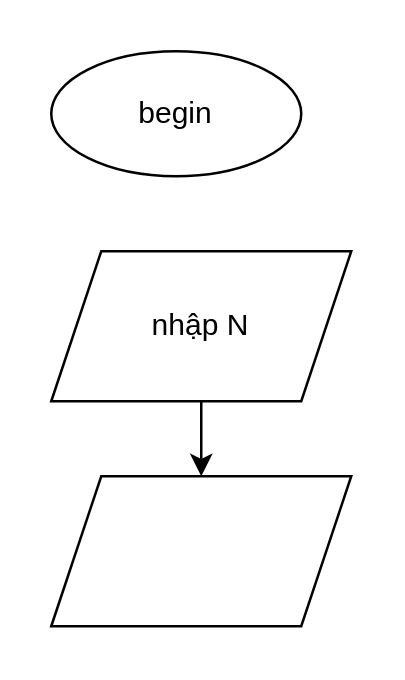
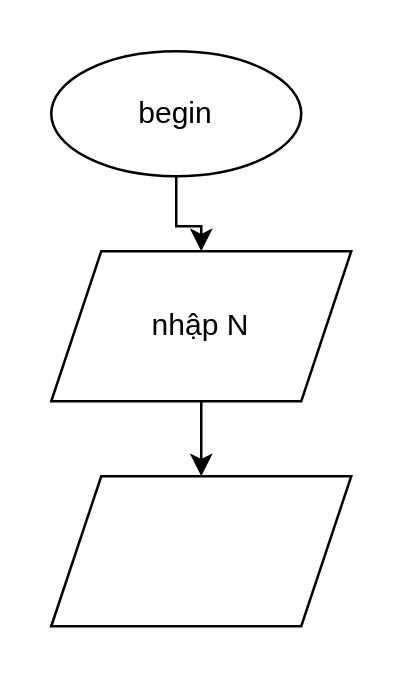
none -> (176, 218)
